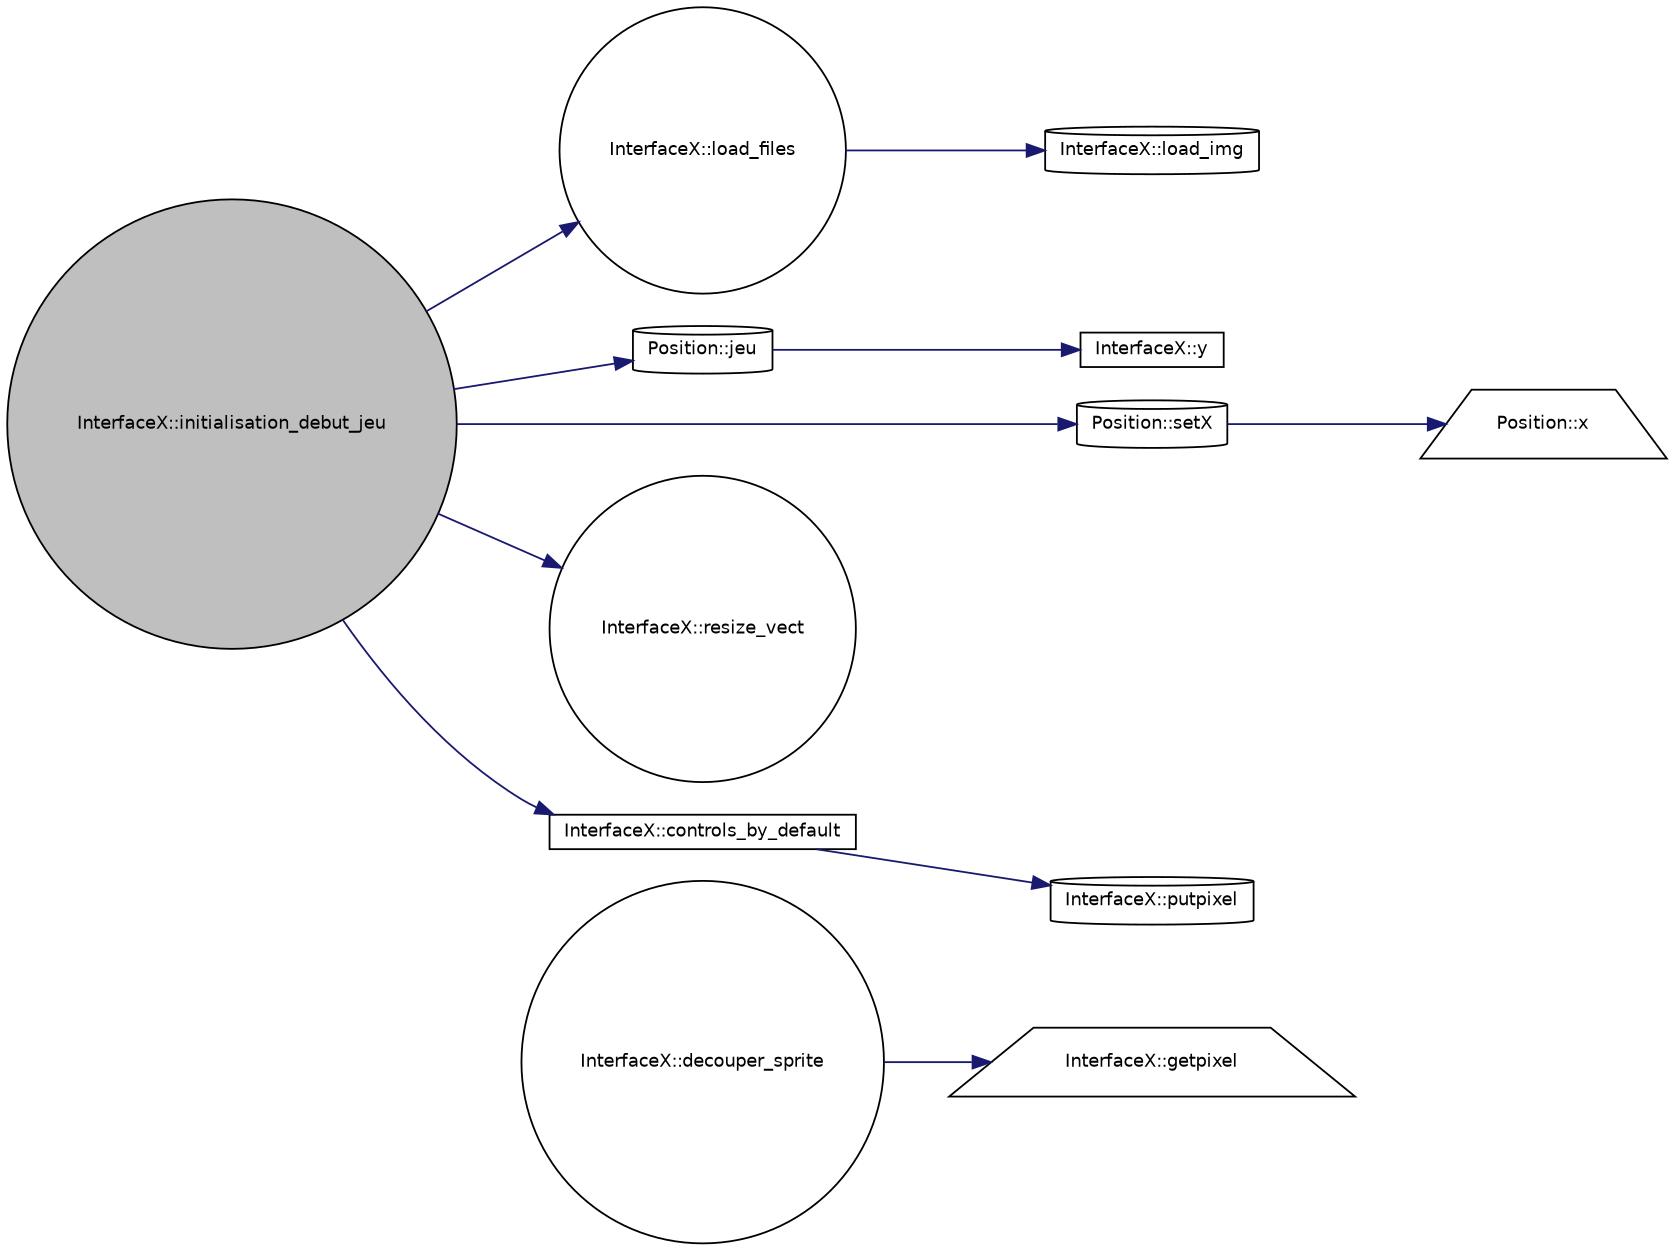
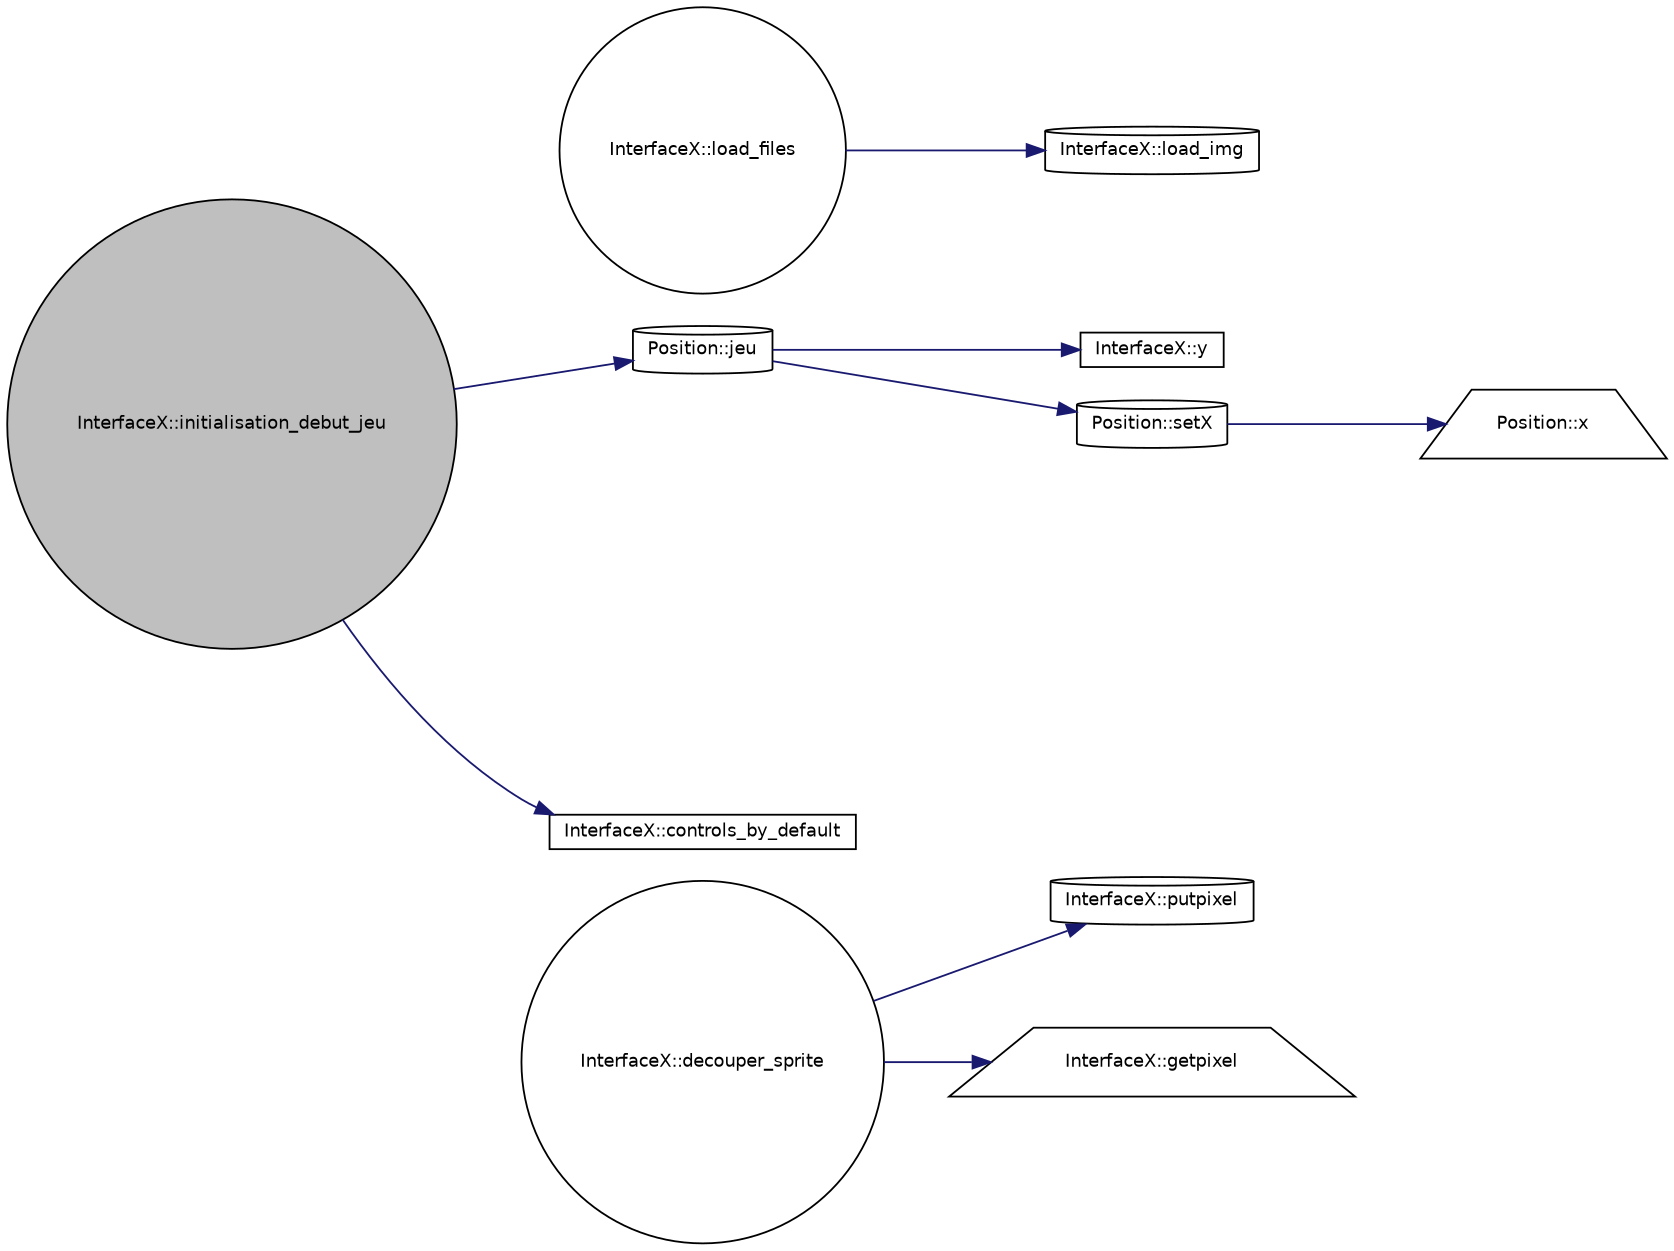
(495, 271) -> none
(757, 424) -> (915, 385)
(703, 629) -> none
(924, 866) -> (971, 966)
